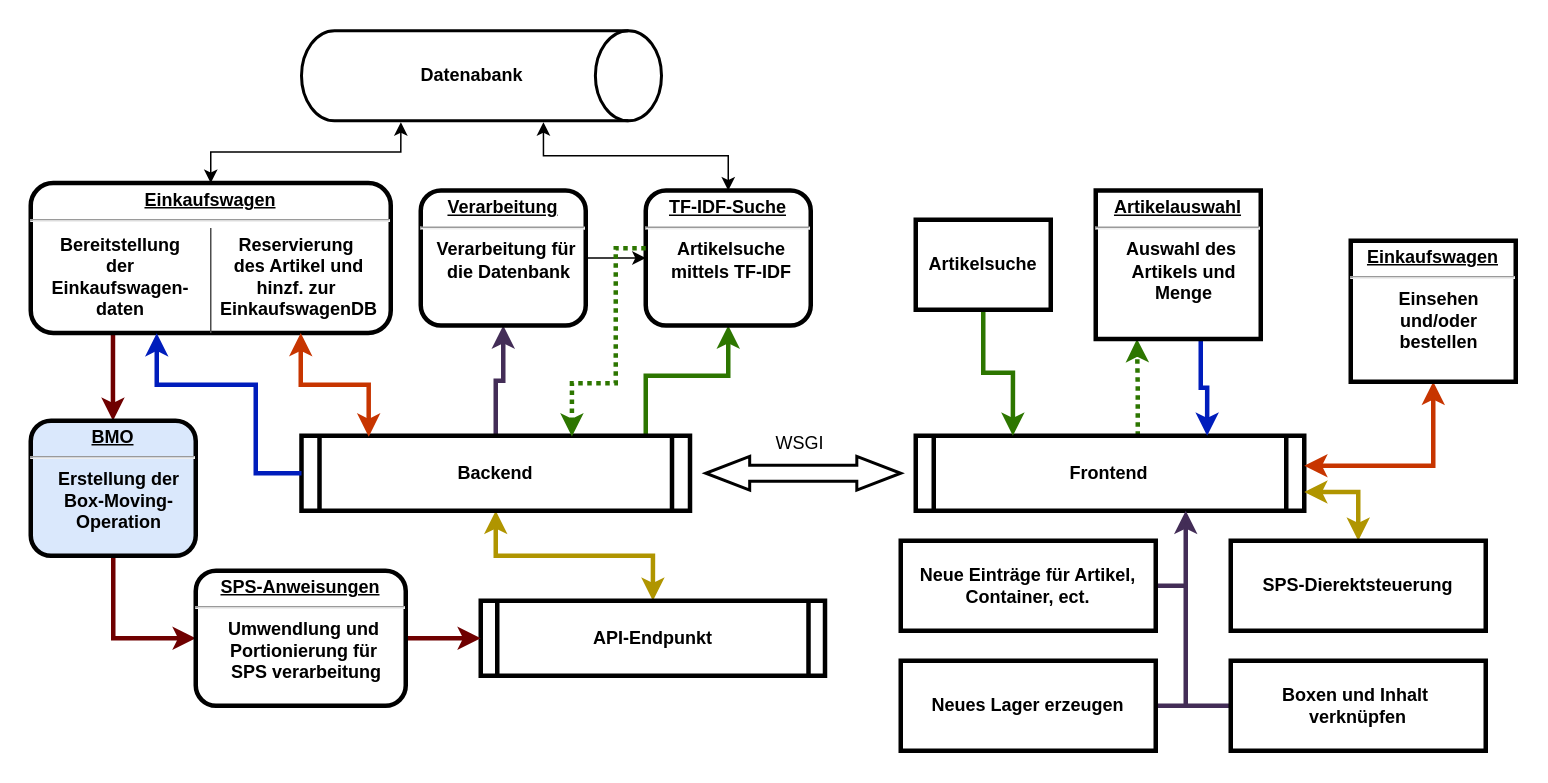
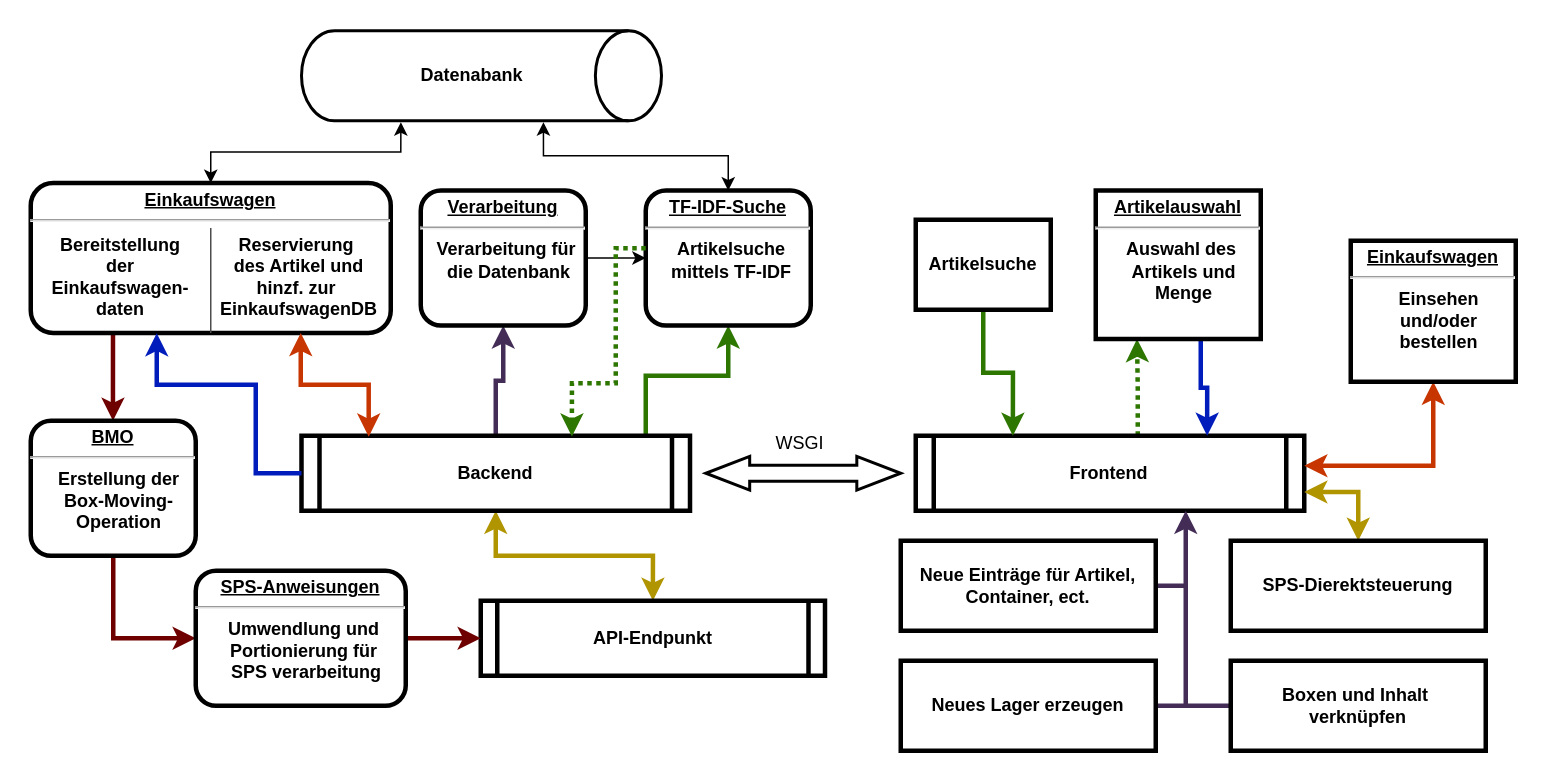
(113, 488) -> (113, 488)
